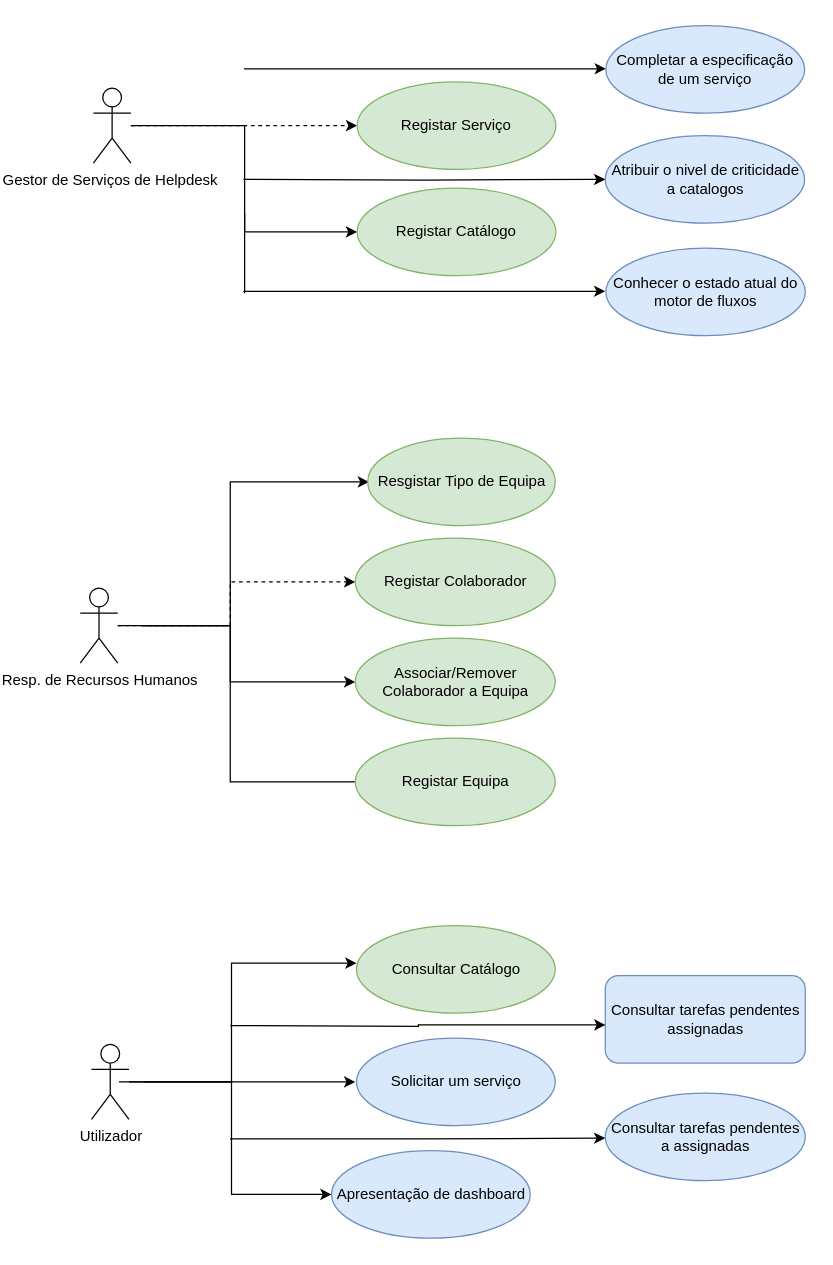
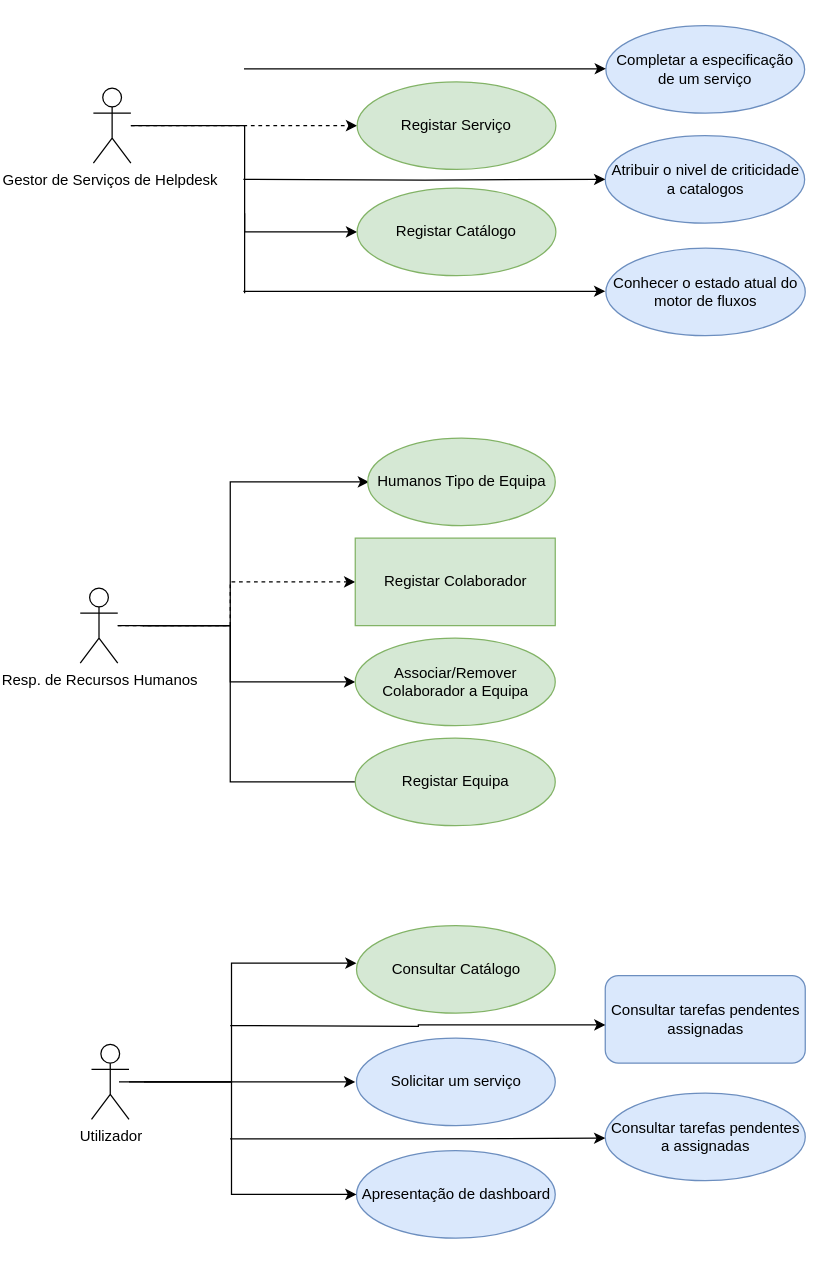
(462, 482) -> (462, 482)
(455, 582) -> (455, 582)
(431, 1194) -> (456, 1194)
